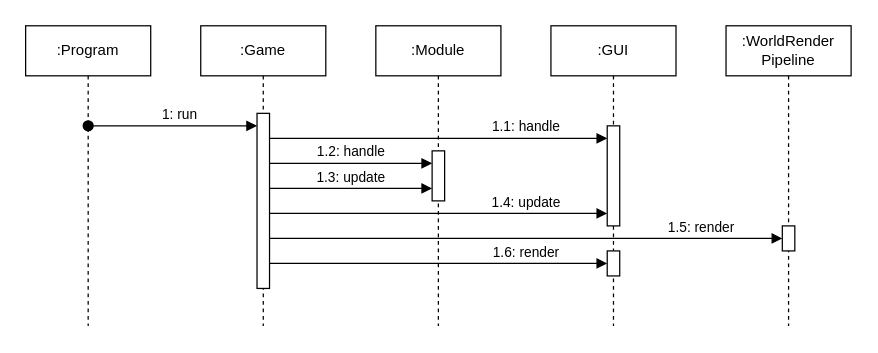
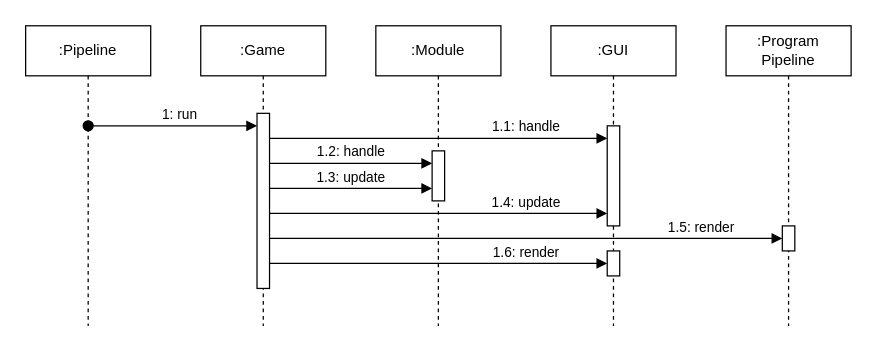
(88, 51) -> (88, 51)
(788, 51) -> (788, 51)
